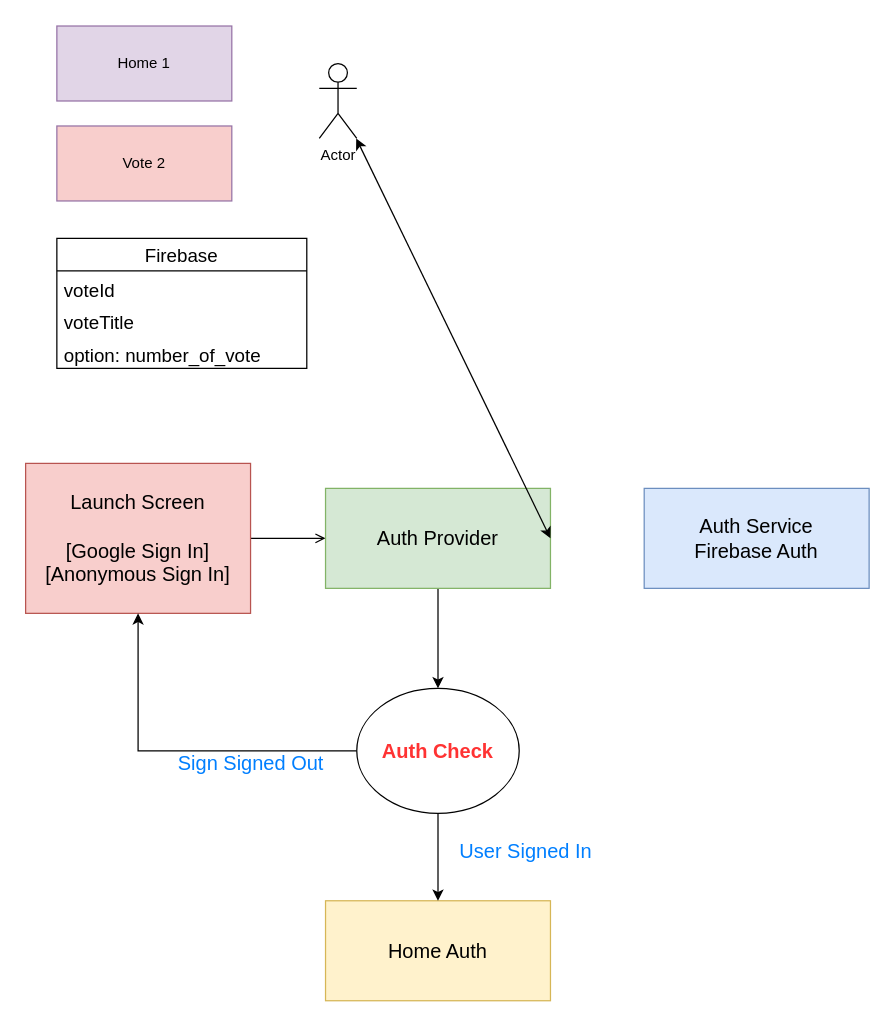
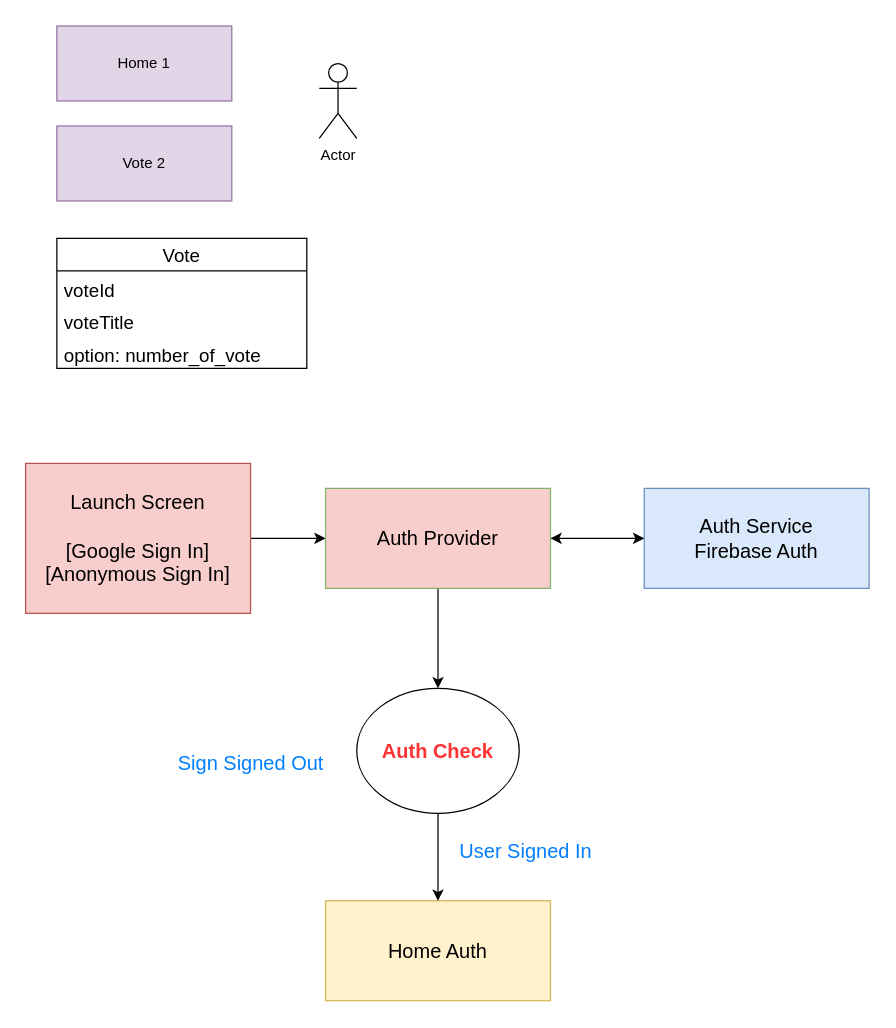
(144, 163) -> (144, 163)
(181, 256) -> (181, 256)
(453, 338) -> (597, 538)
(318, 538) -> (316, 538)
(438, 538) -> (438, 538)
(183, 751) -> none
